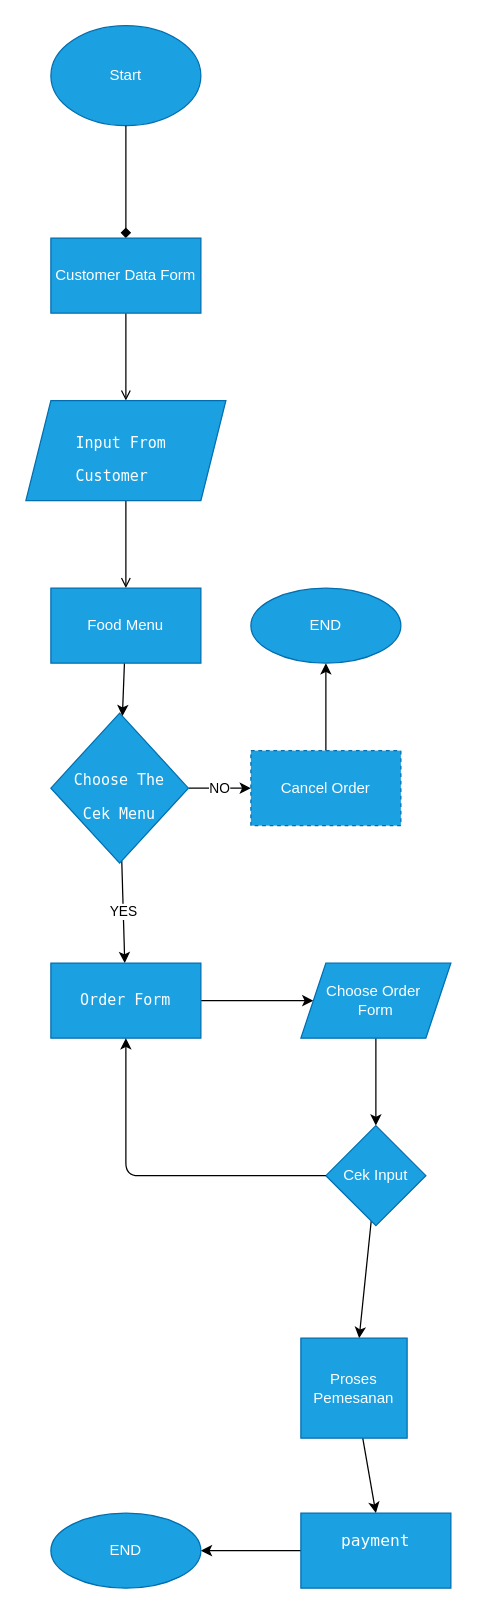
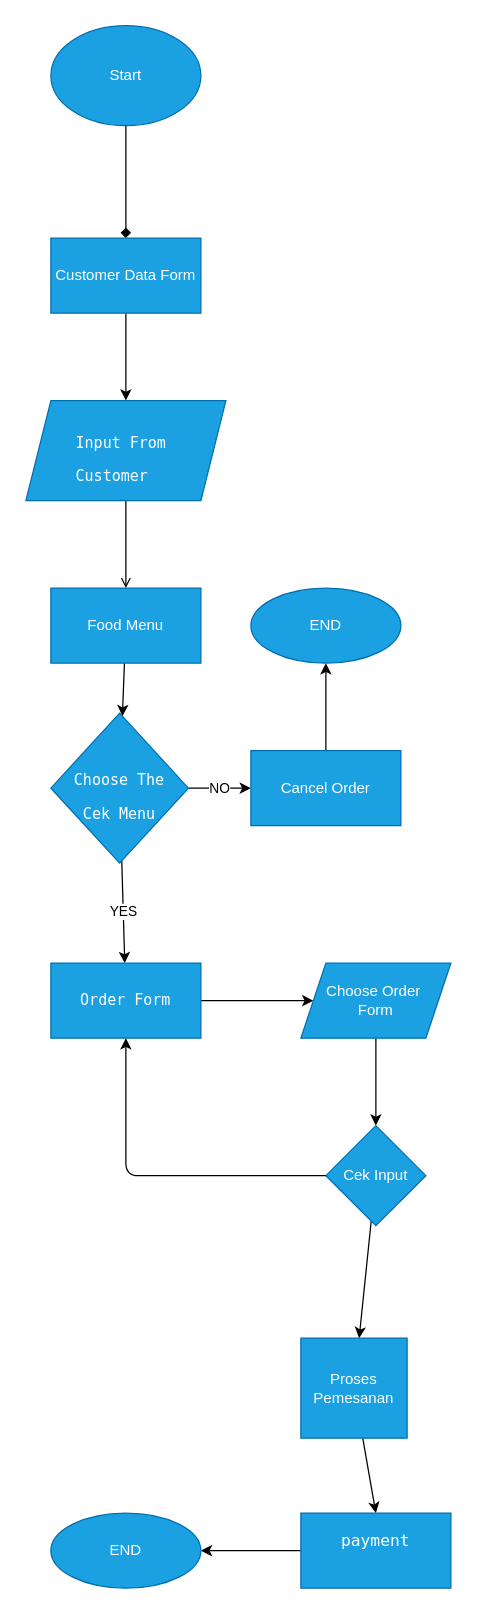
(126, 392) -> (126, 391)
(326, 788) -> (326, 788)
